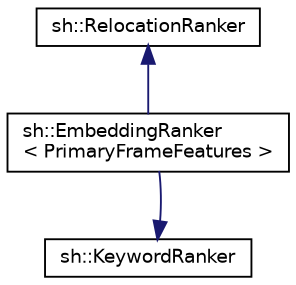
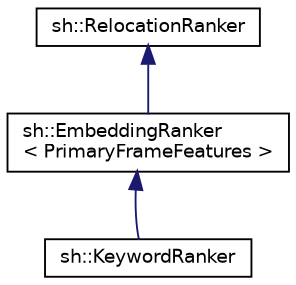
(161, 196) -> (136, 215)
